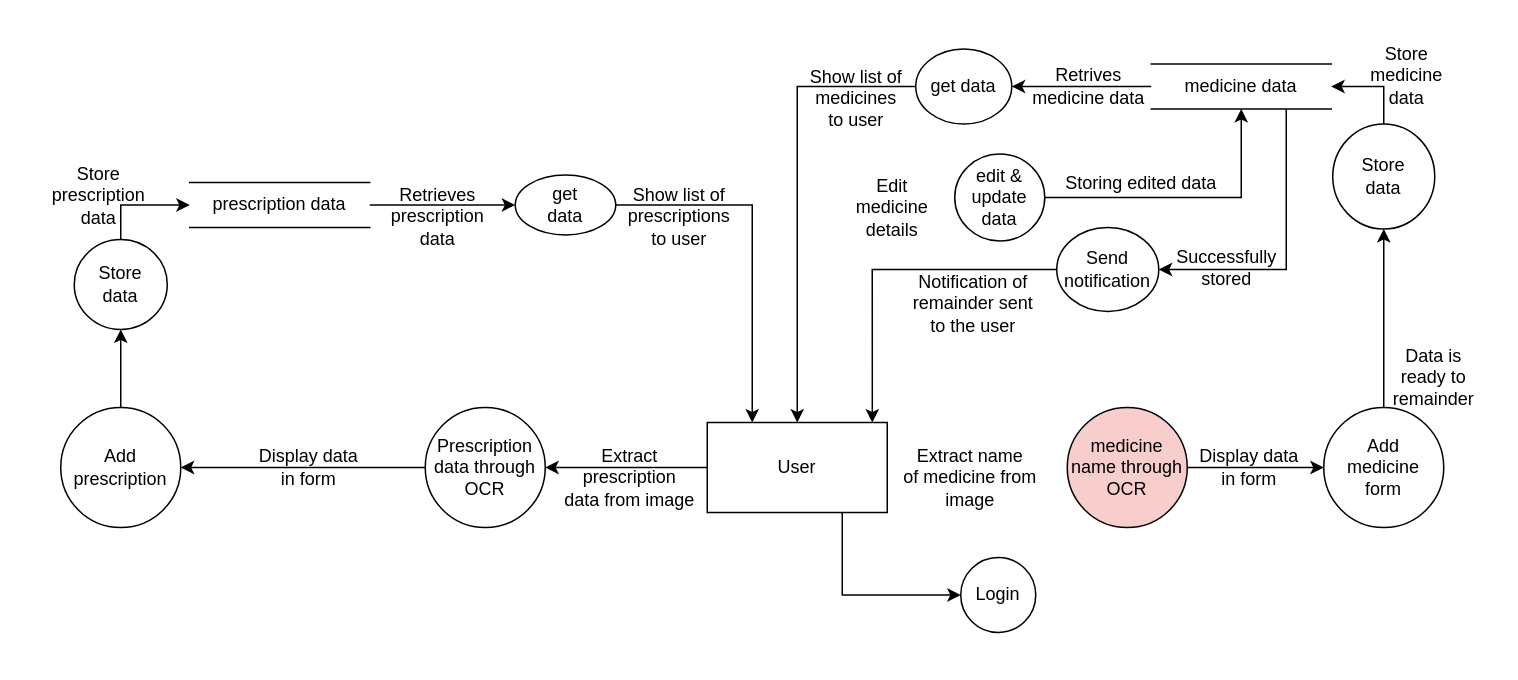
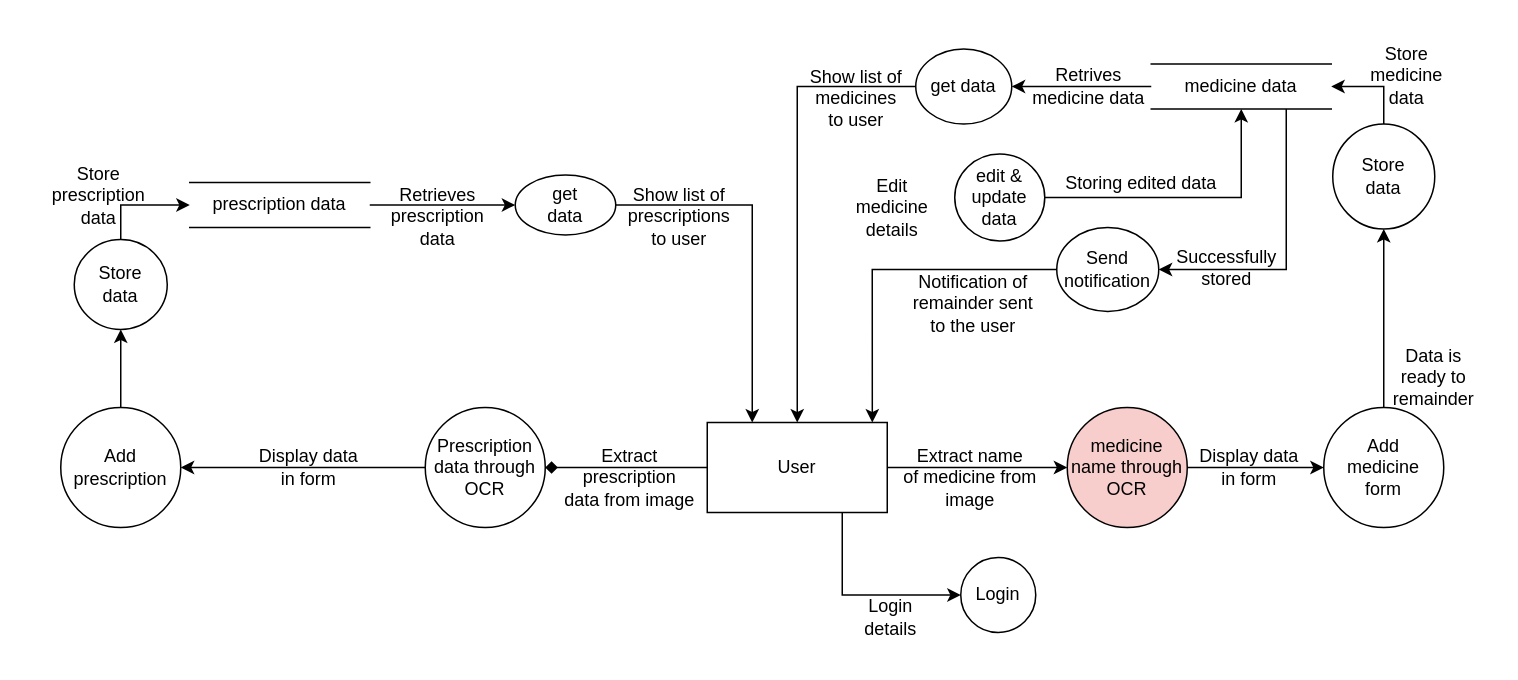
(557, 467) -> (558, 467)
none -> (972, 467)
none -> (890, 617)
